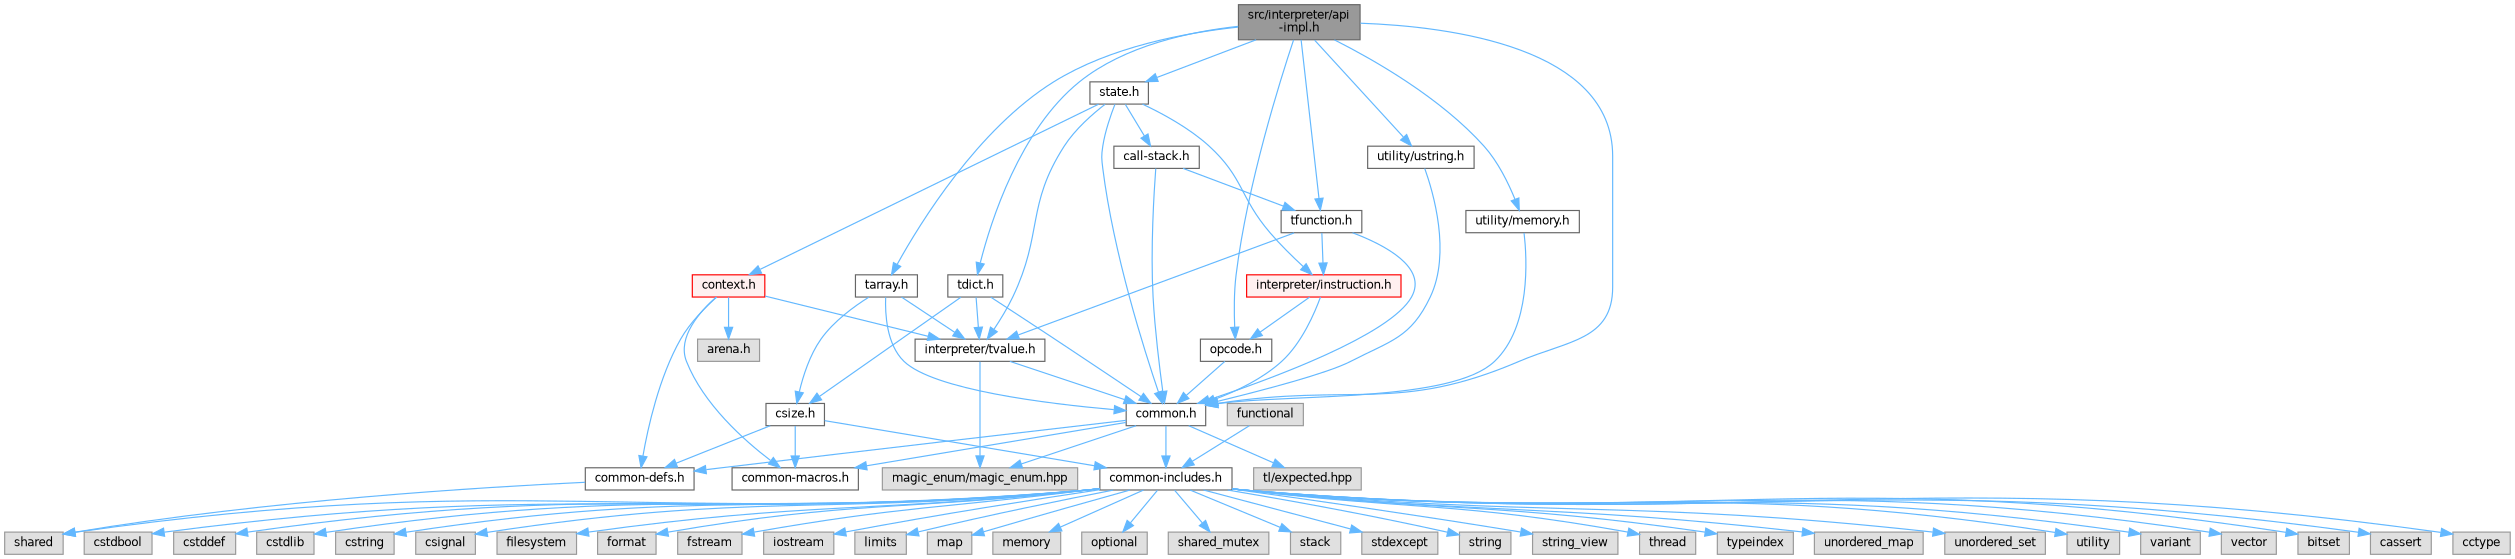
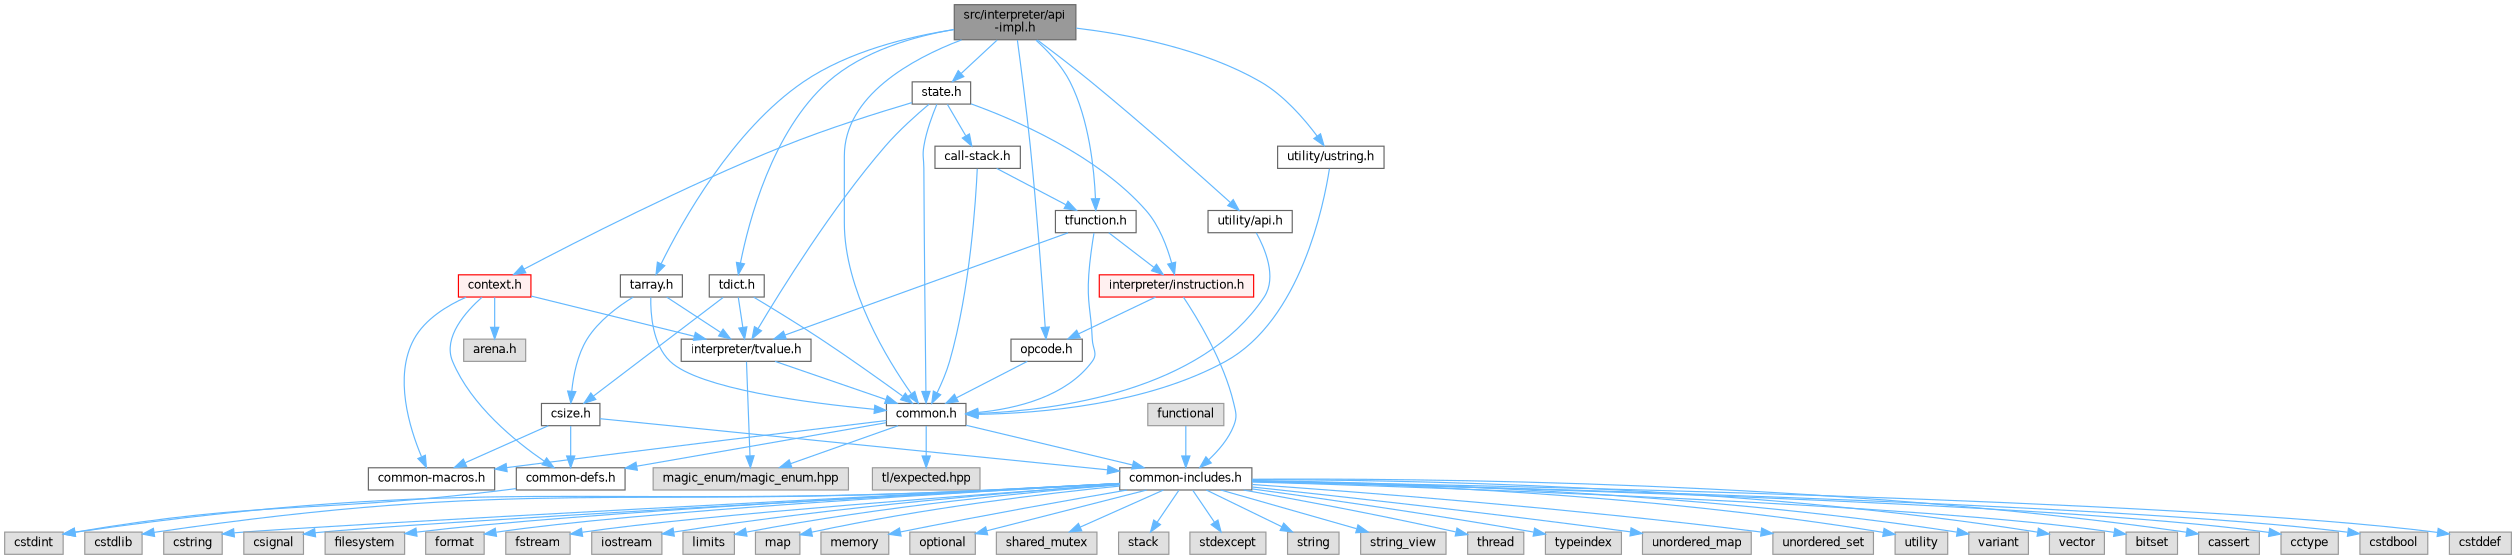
(1523, 222) -> (1250, 222)
(1281, 362) -> (1226, 378)
(34, 543) -> (34, 543)
